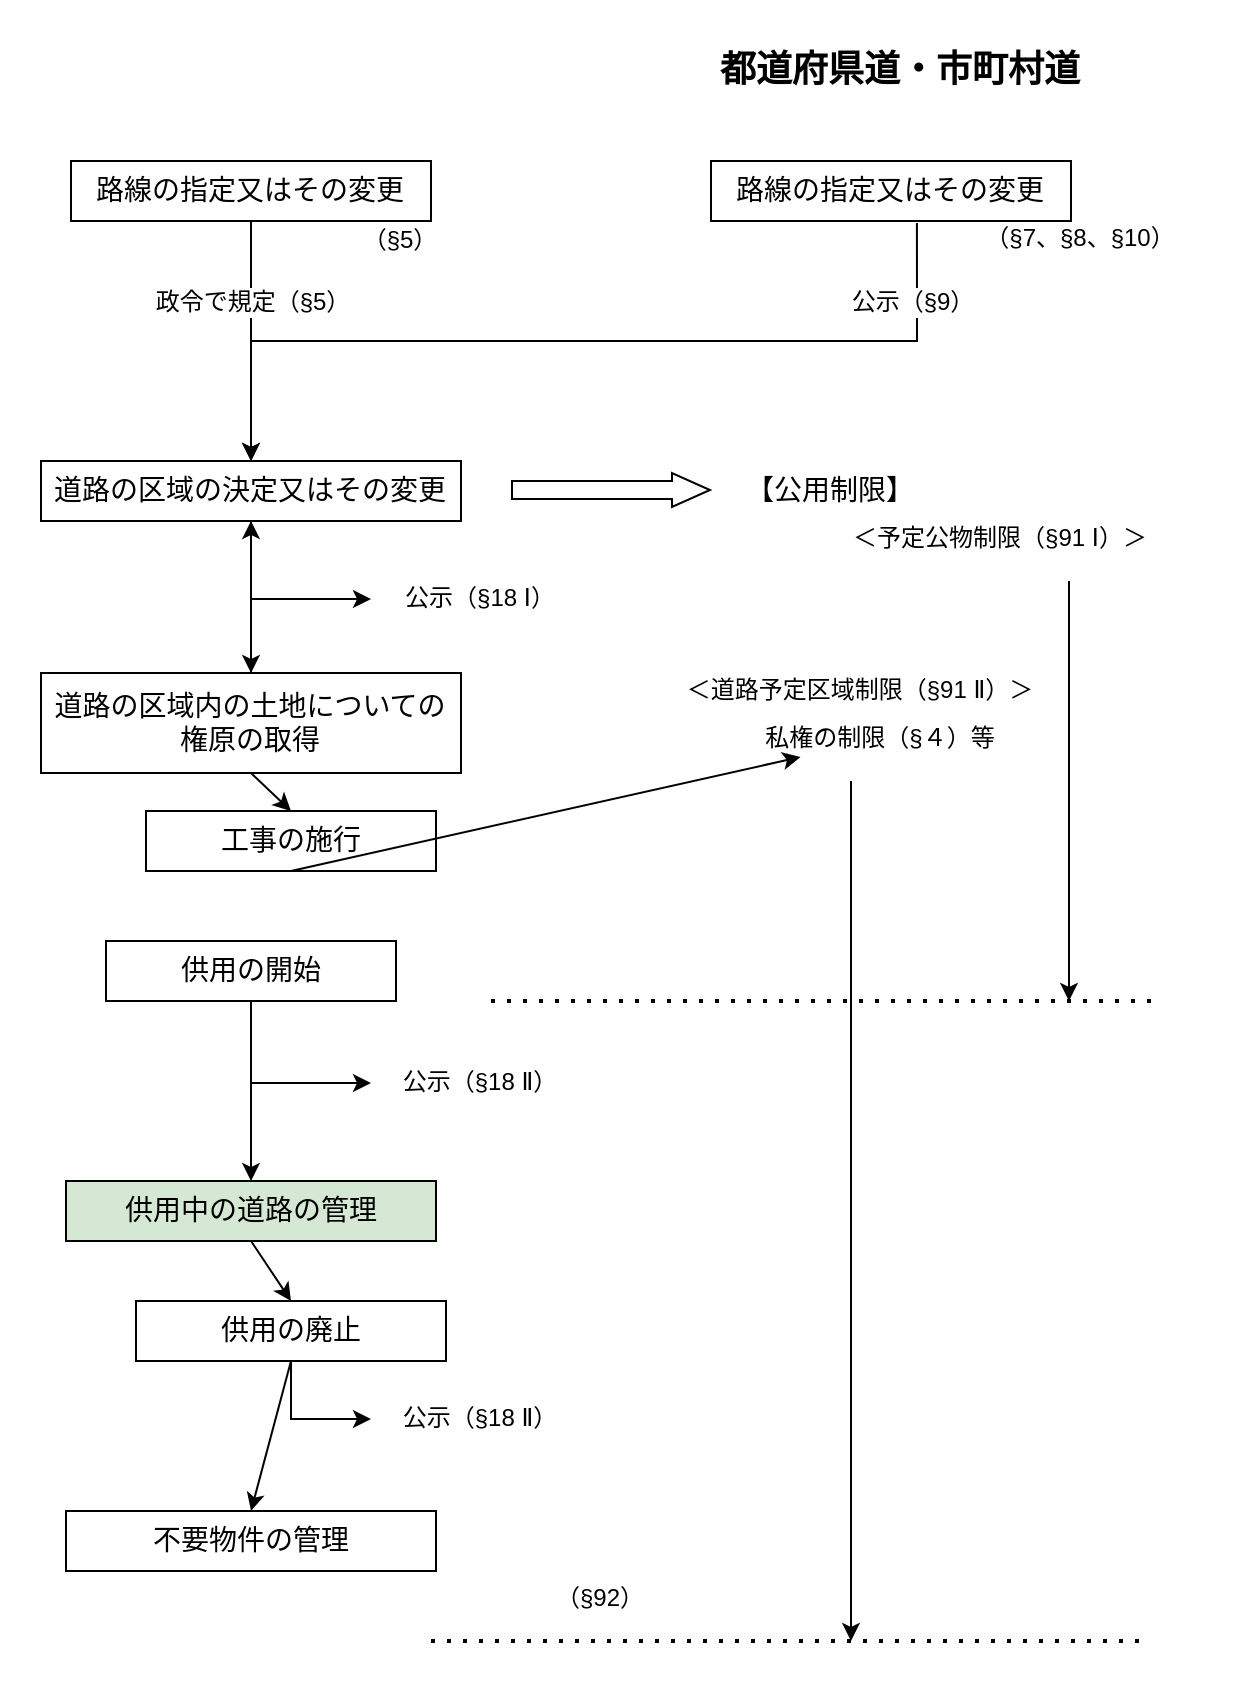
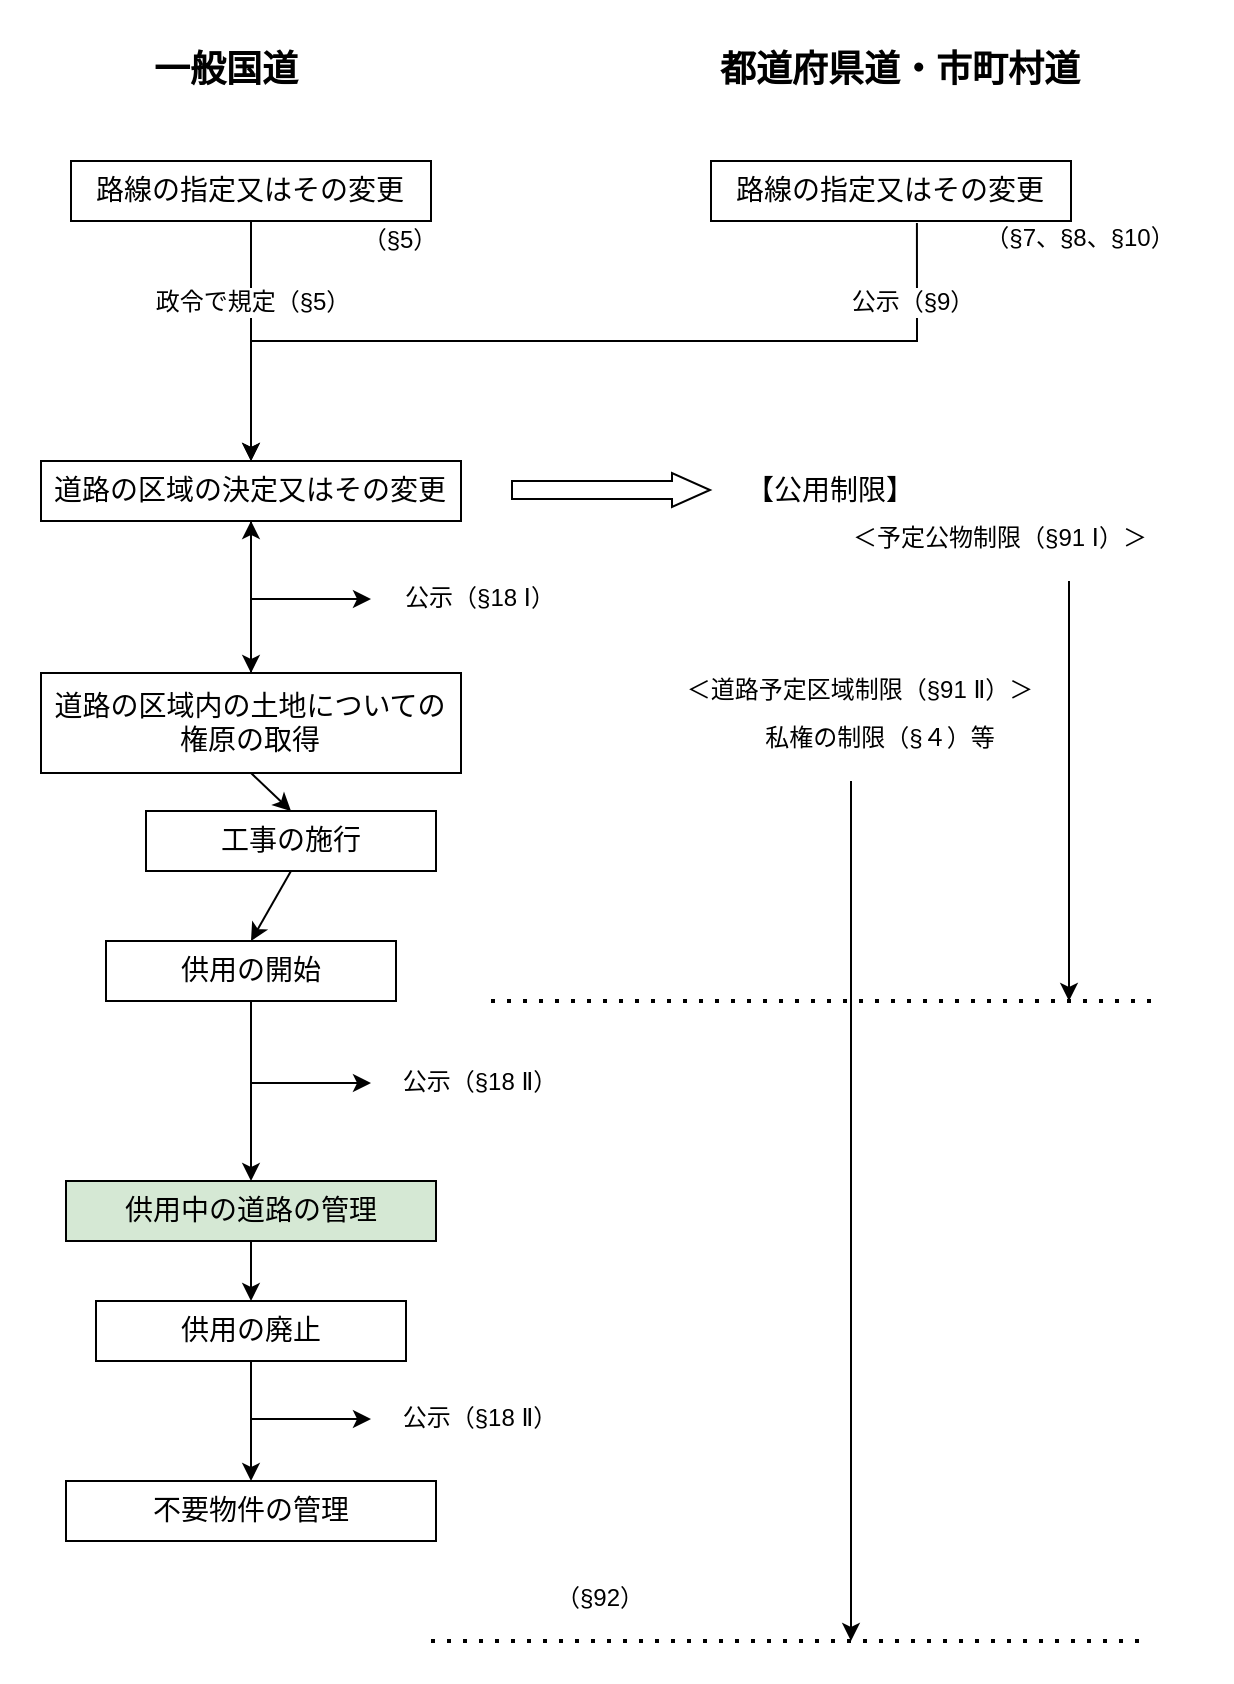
none -> (226, 71)
(539, 815) -> (274, 900)
(291, 1331) -> (251, 1331)
(251, 1541) -> (251, 1511)
